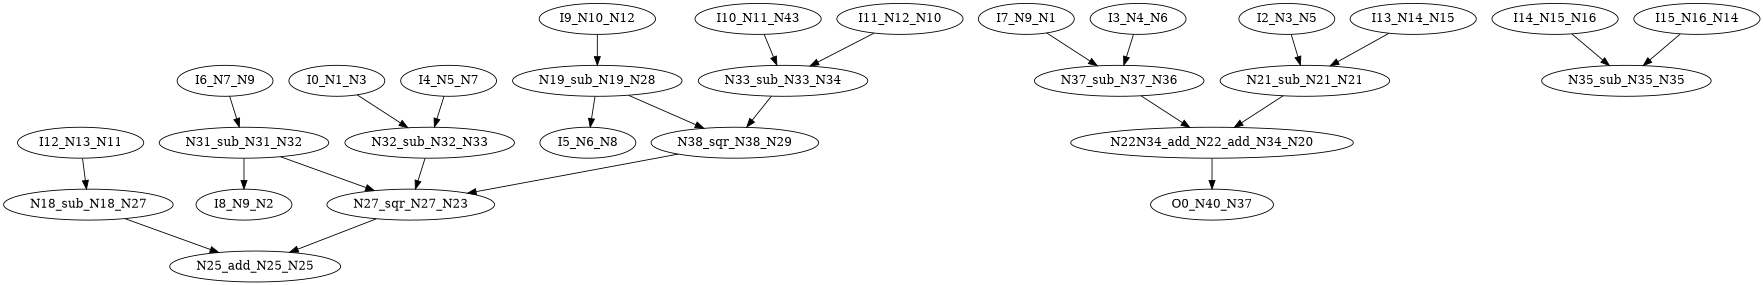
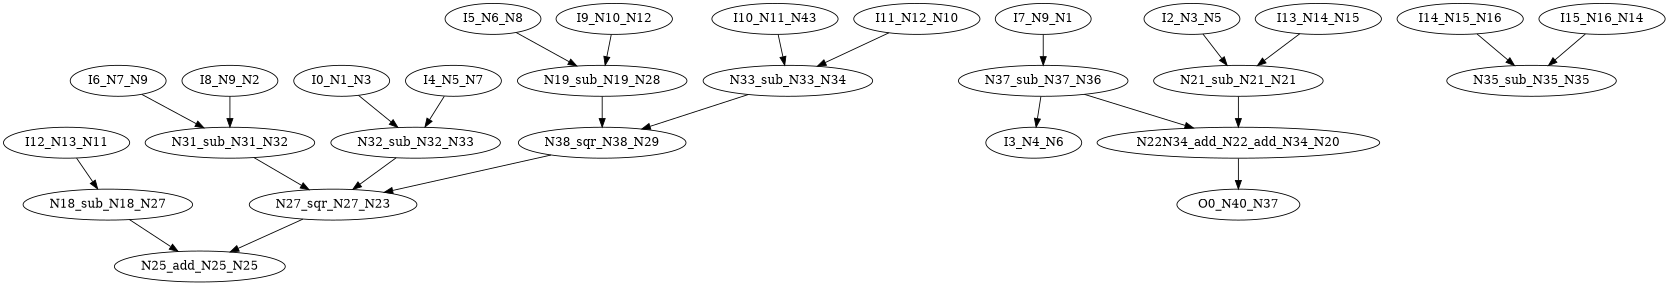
(1130, 46) -> (1039, 108)
(593, 108) -> (543, 47)
(244, 169) -> (230, 108)
